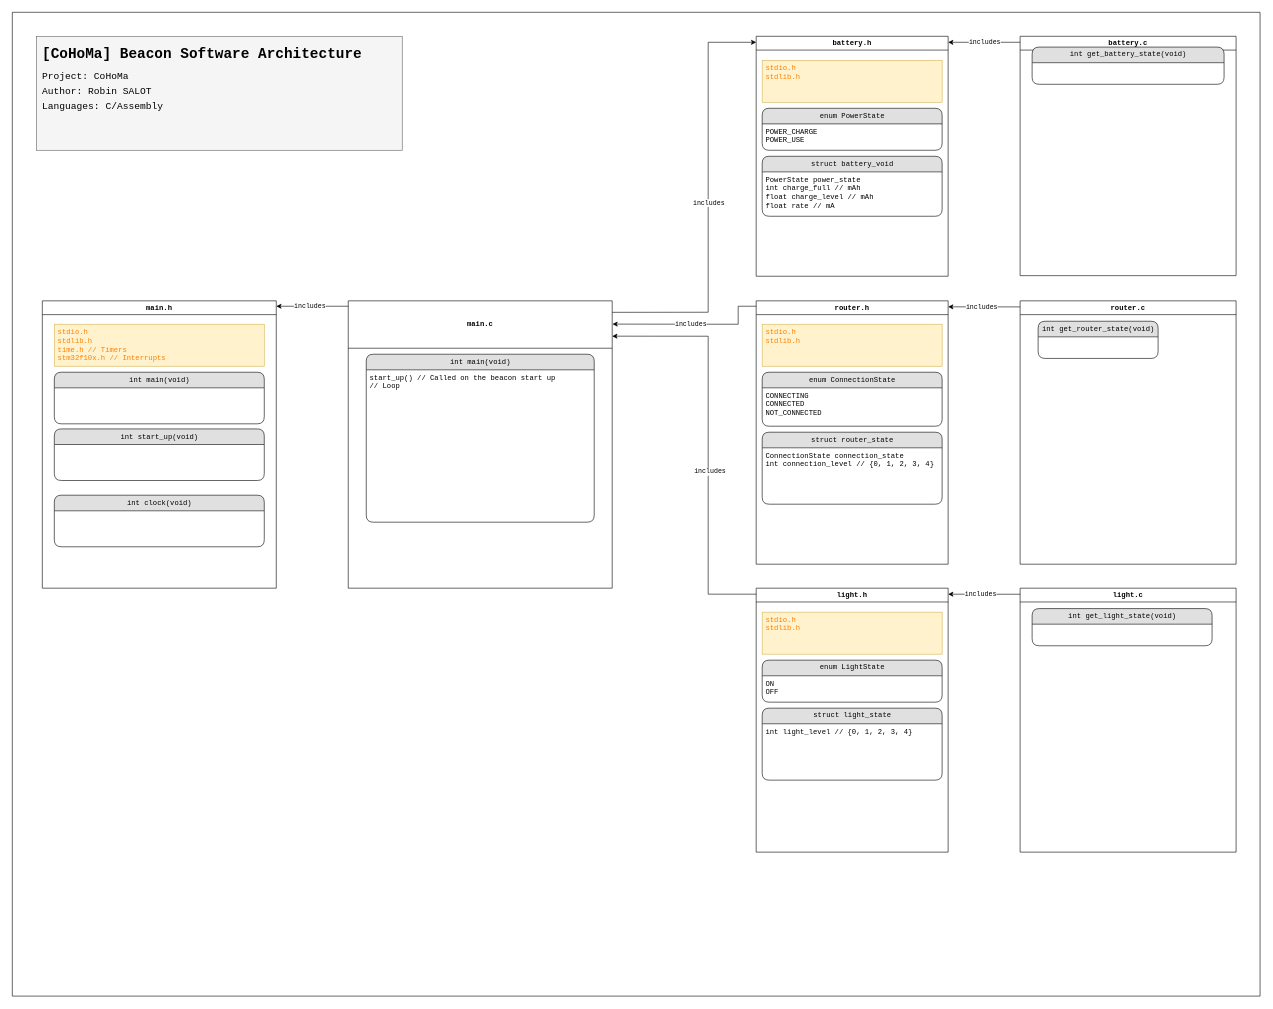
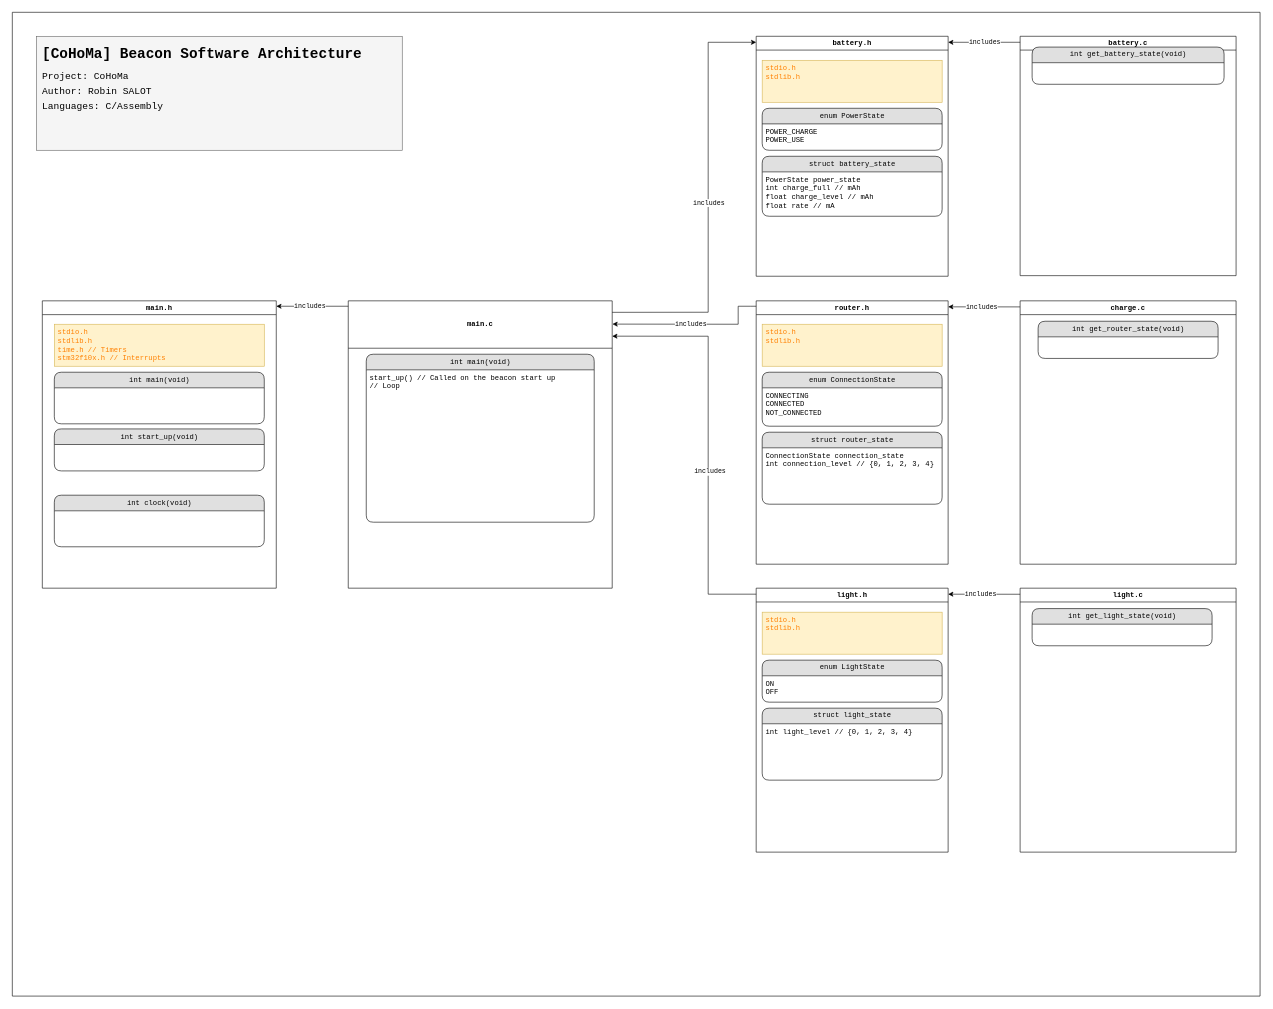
(853, 164) -> (853, 164)
(1128, 308) -> (1128, 308)
(1098, 340) -> (1128, 340)
(159, 455) -> (159, 450)
